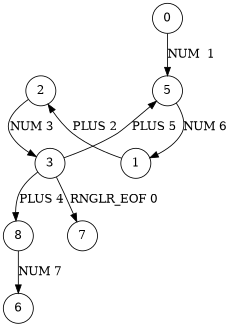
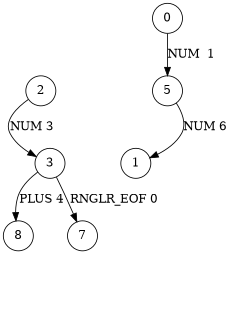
(110, 138) -> none
(83, 141) -> none
(18, 308) -> none
